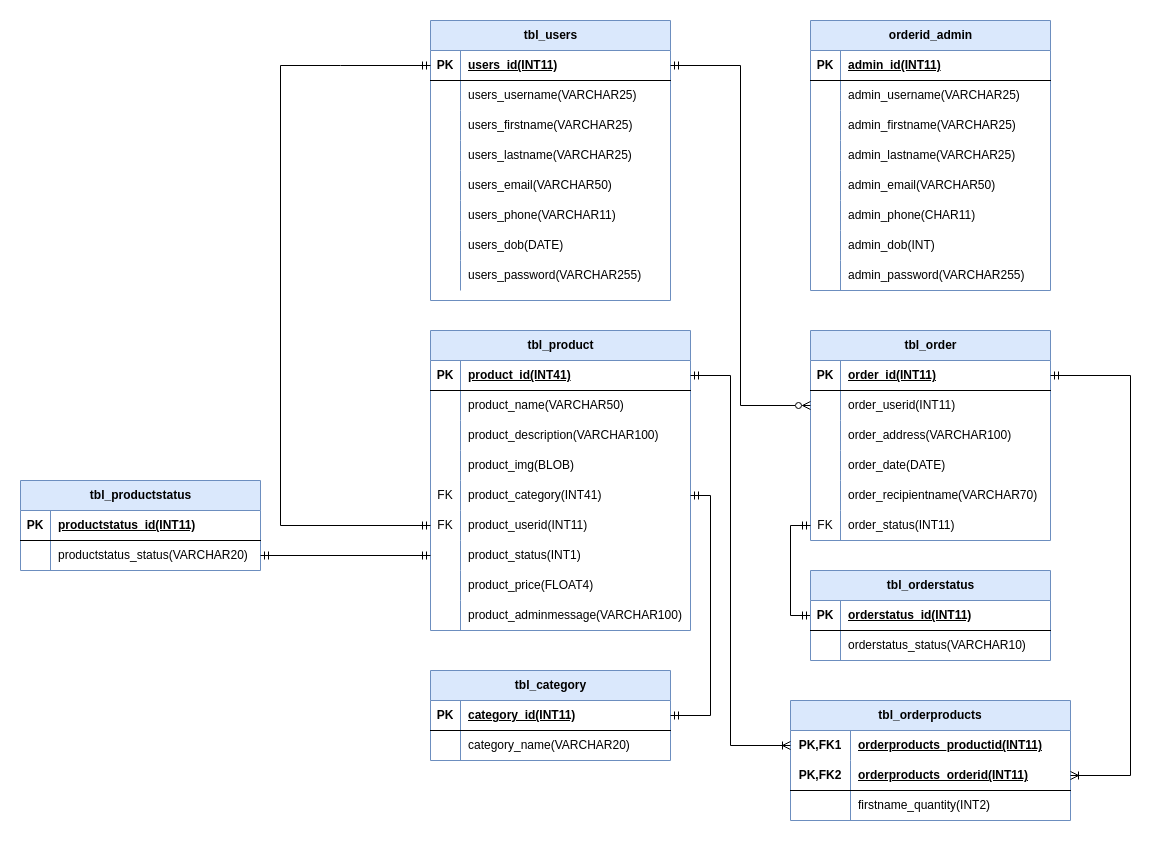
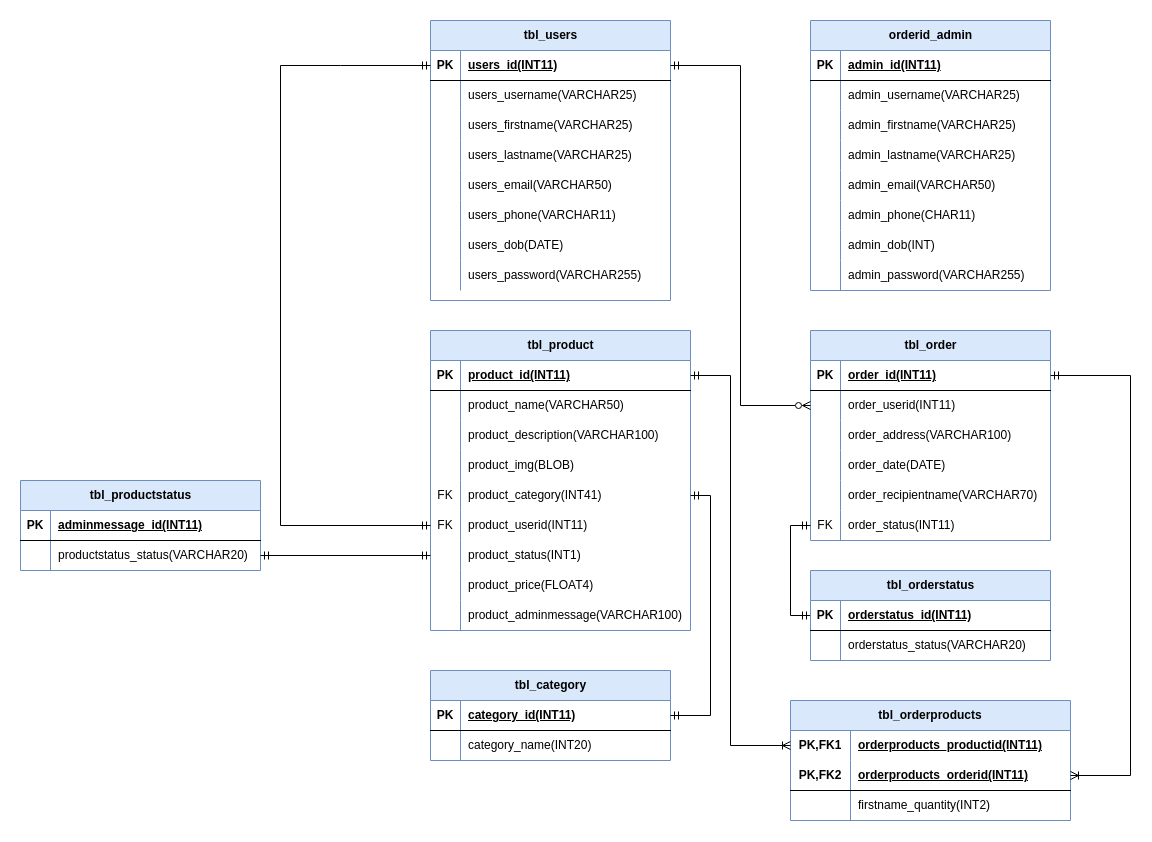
(524, 376) -> (524, 376)
(134, 526) -> (129, 526)
(946, 646) -> (946, 646)
(549, 746) -> (536, 746)
